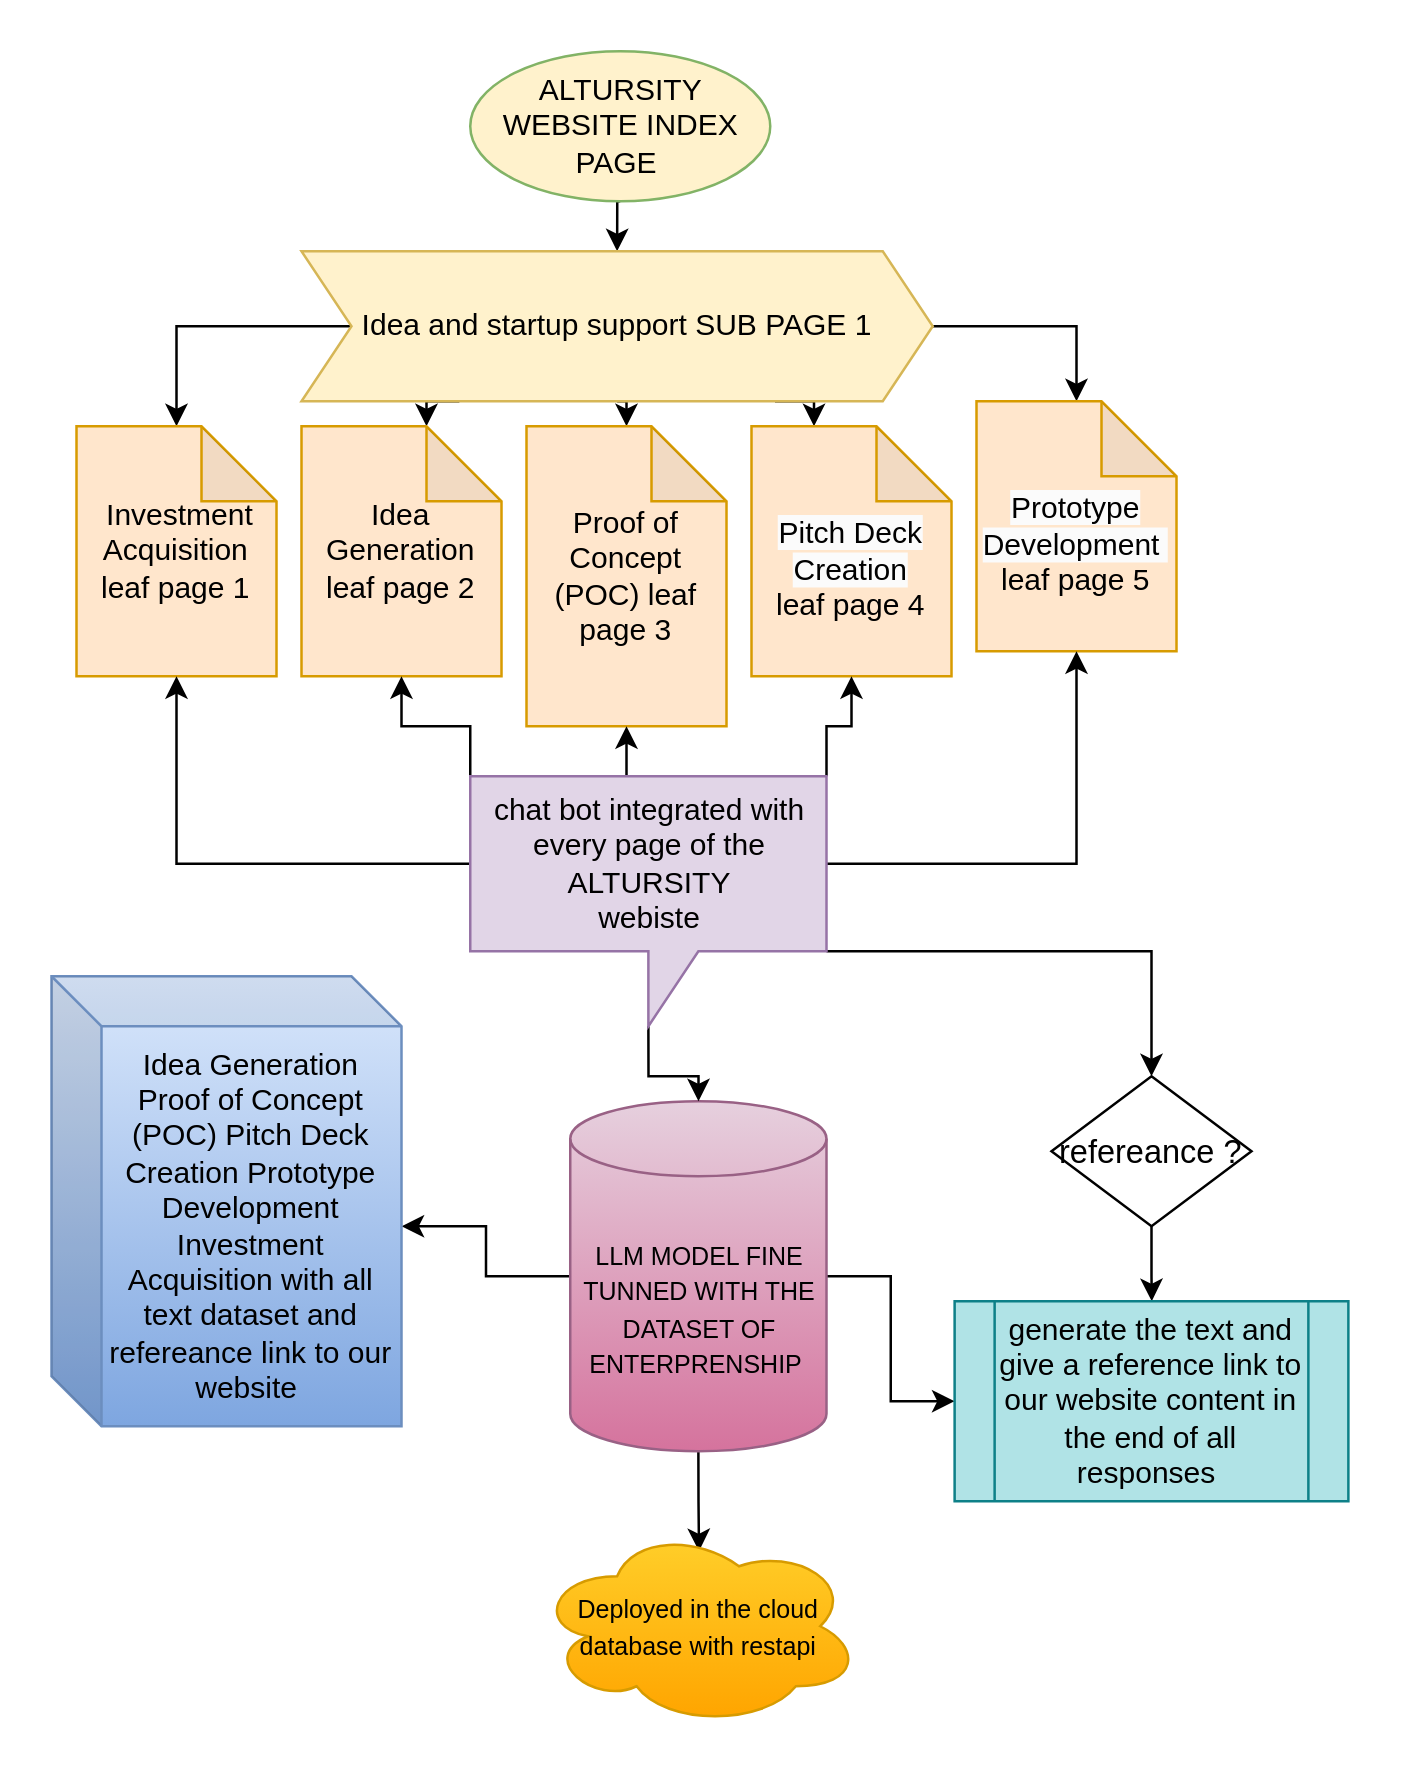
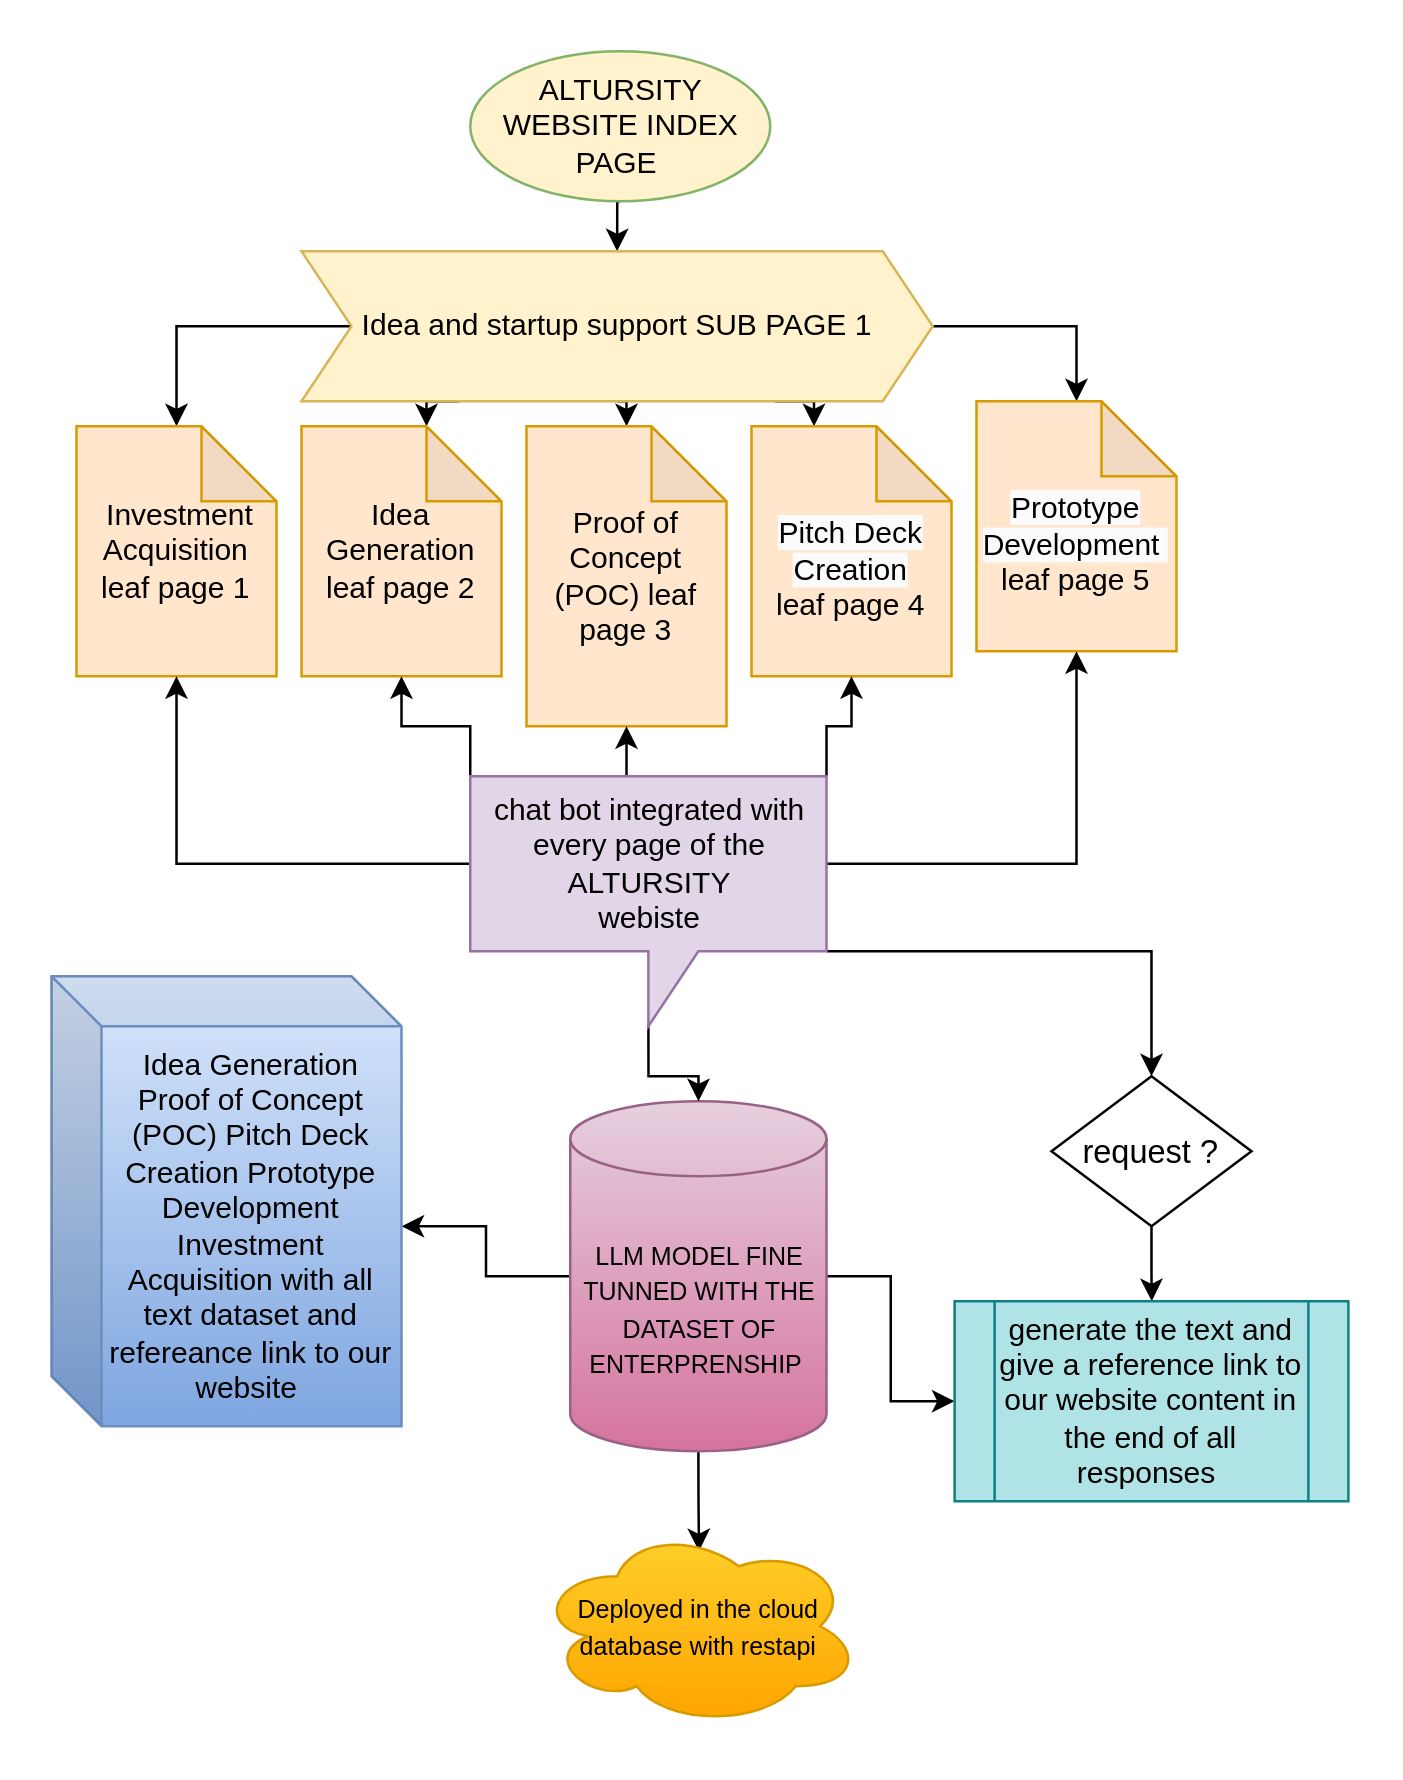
(1151, 1151) -> (1151, 1151)
